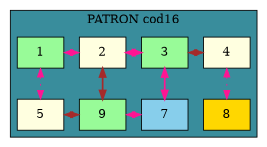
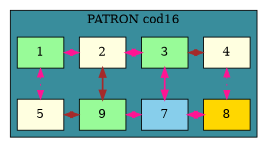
none -> (197, 115)
